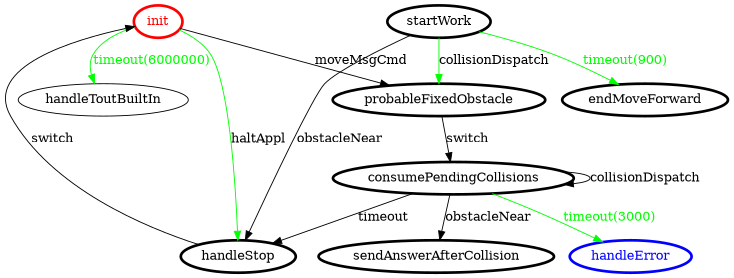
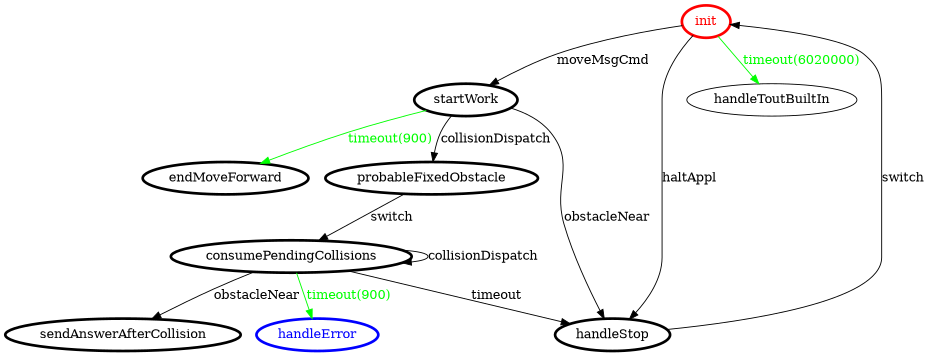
(280, 56) -> (587, 45)
(439, 56) -> (440, 133)
(152, 61) -> (802, 61)
(228, 121) -> (662, 173)
(610, 217) -> (349, 296)
